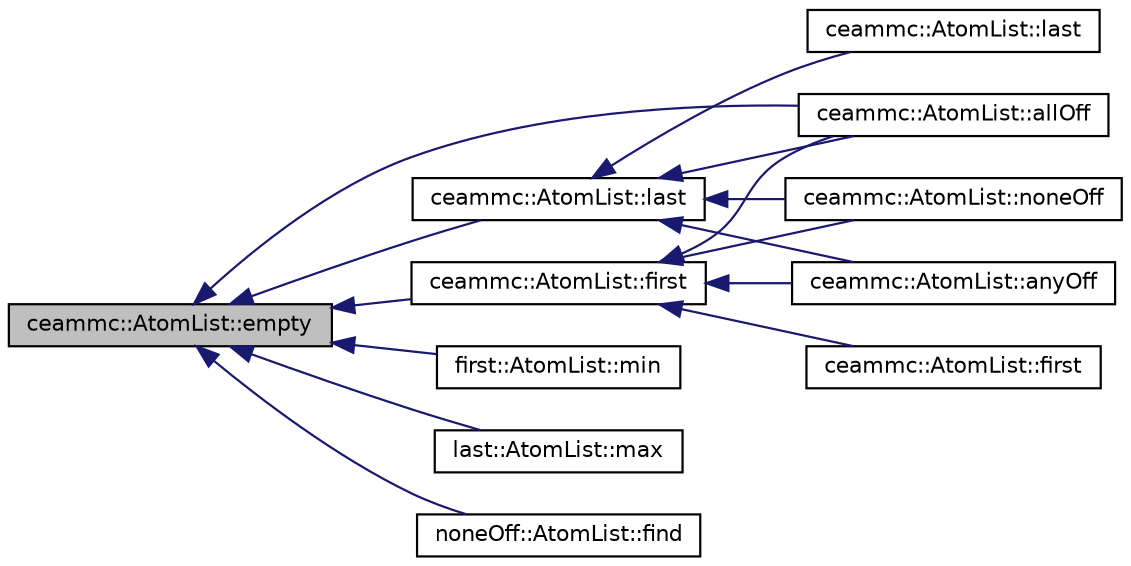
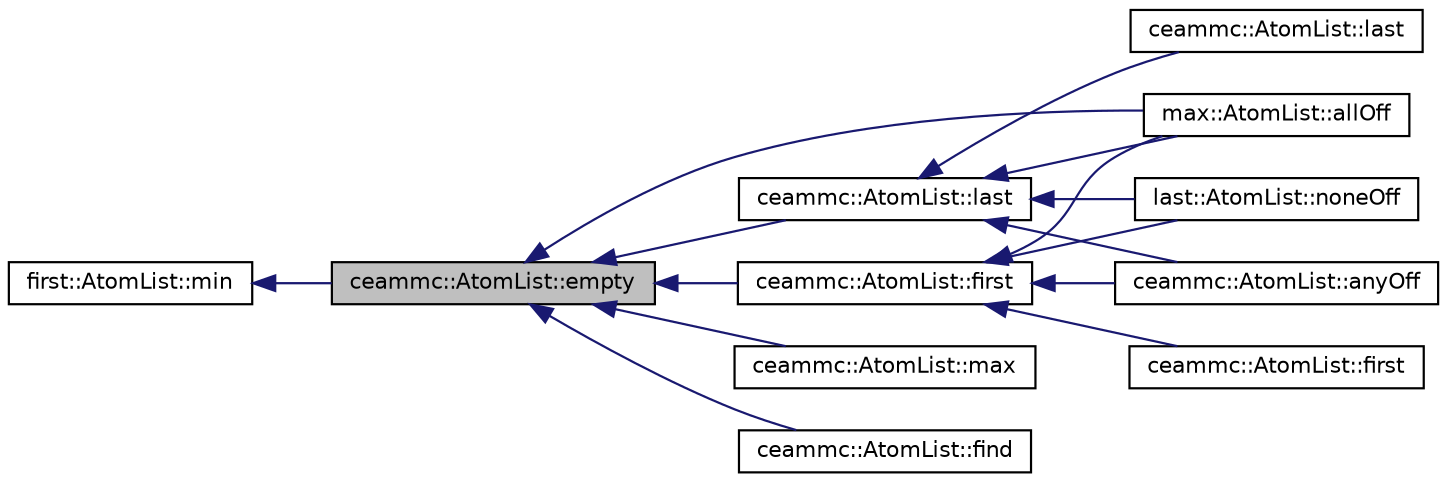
(954, 115) -> (1277, 115)
(954, 199) -> (1277, 199)
(396, 350) -> (304, 283)
(559, 451) -> (885, 367)
(559, 535) -> (885, 451)
